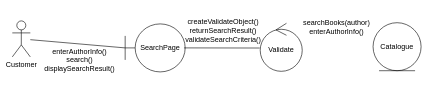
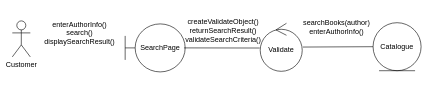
(76, 43) -> none
none -> (338, 47)
(80, 60) -> (80, 33)
